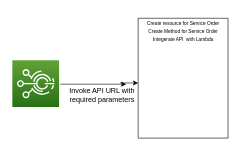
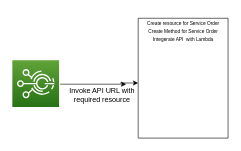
(102, 95) -> (102, 95)
